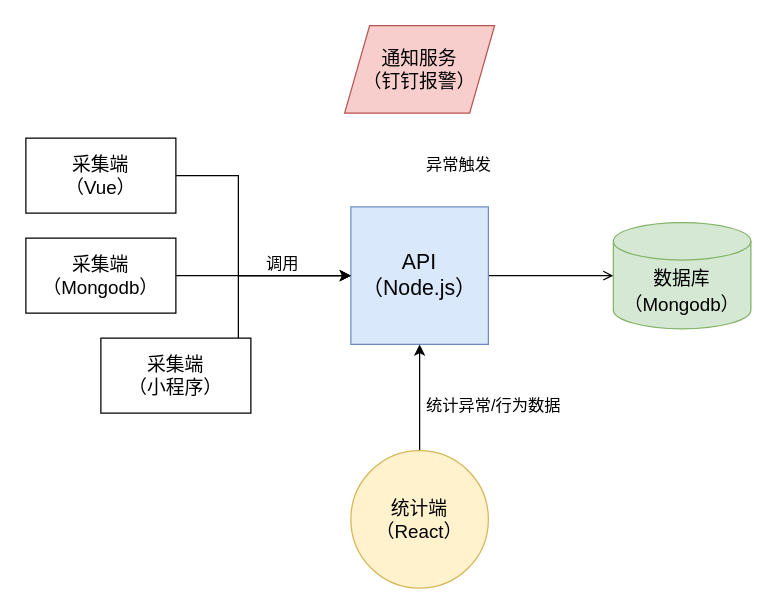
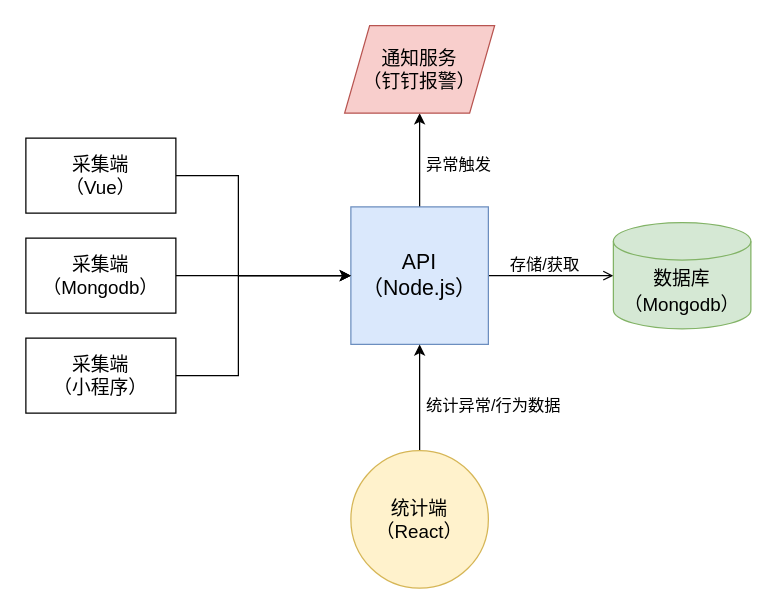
none -> (419, 164)
(282, 262) -> none
none -> (544, 264)
(176, 376) -> (101, 376)
